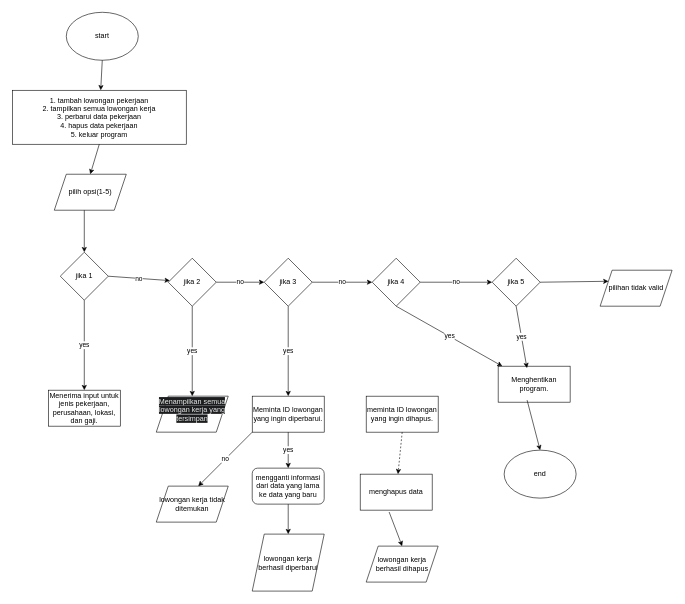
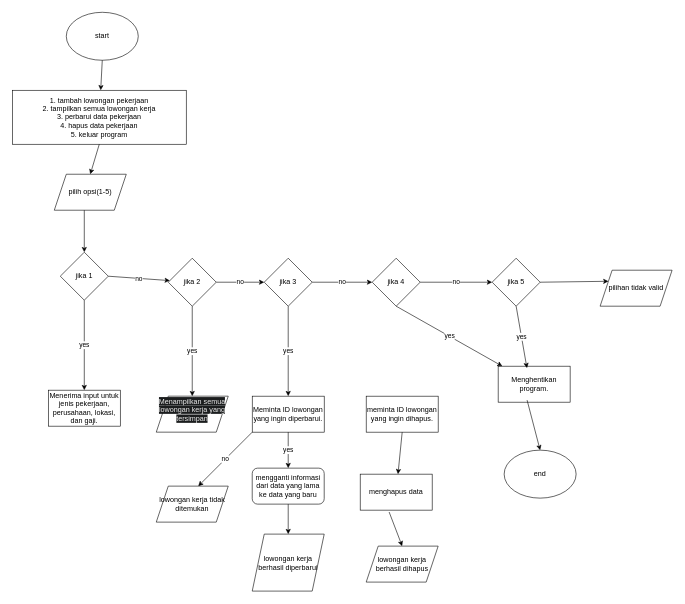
(400, 450) -> (400, 450)
